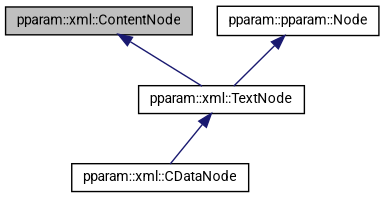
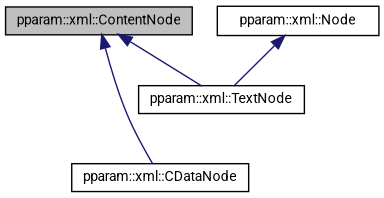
(298, 21) -> (298, 21)
(186, 144) -> (125, 108)
